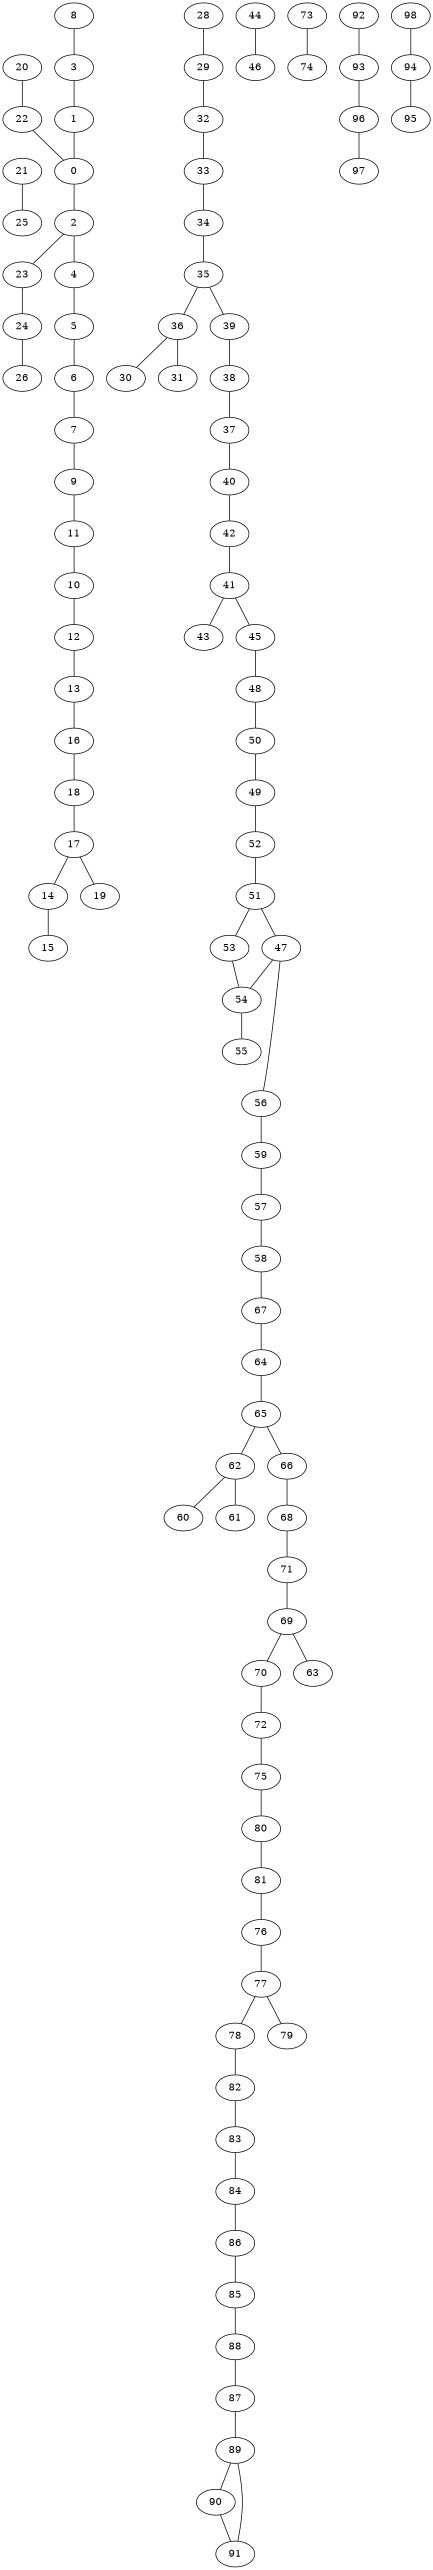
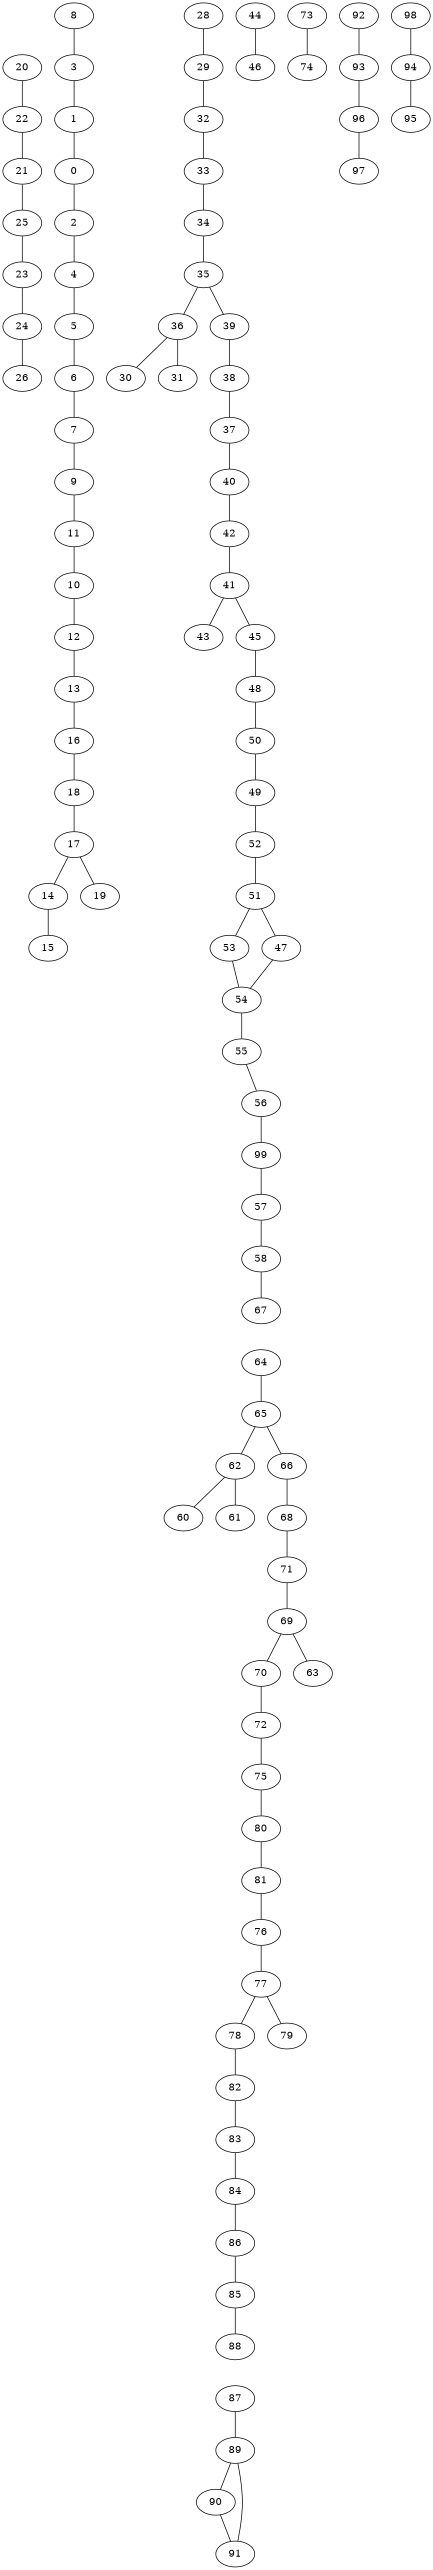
(48, 145) -> (22, 145)
(48, 249) -> (22, 249)
(273, 1026) -> (251, 1078)
(261, 1155) -> (261, 1155)
(261, 1337) -> none
(235, 2373) -> none
